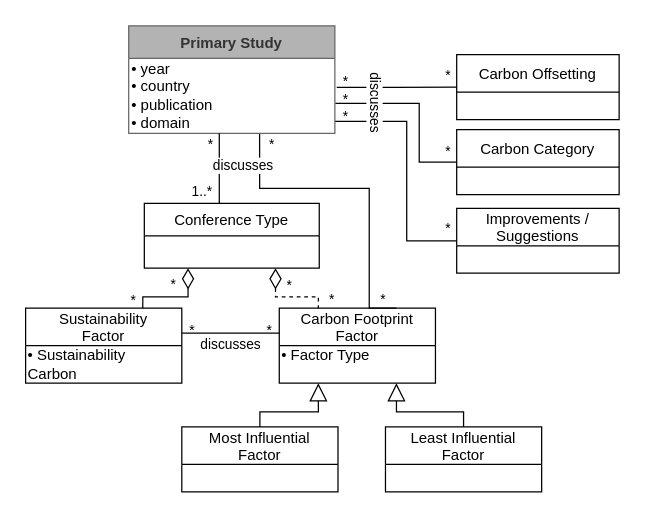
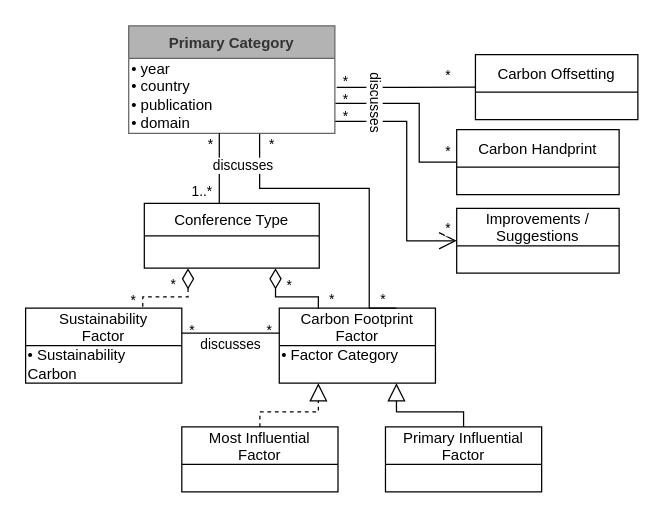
(231, 43) -> (231, 43)
(538, 87) -> (557, 87)
(538, 149) -> (538, 149)
(449, 241) -> (449, 241)
(164, 297) -> (164, 297)
(298, 297) -> (298, 297)
(333, 364) -> (349, 364)
(288, 412) -> (288, 412)
(463, 438) -> (463, 438)
